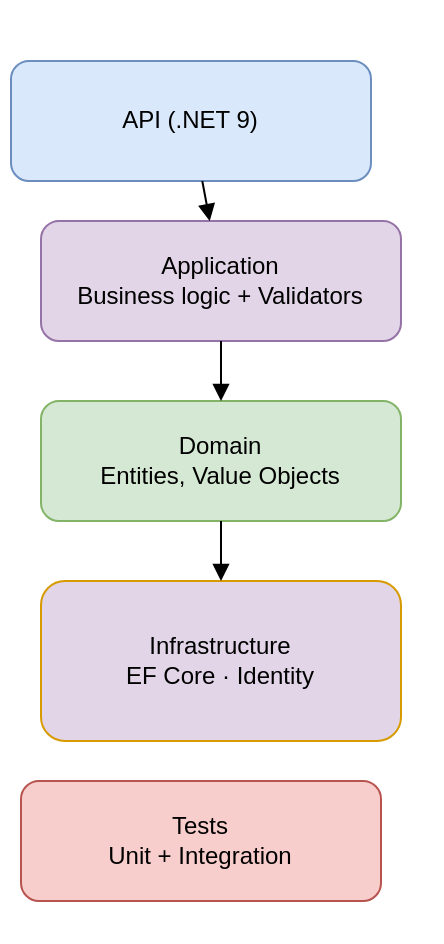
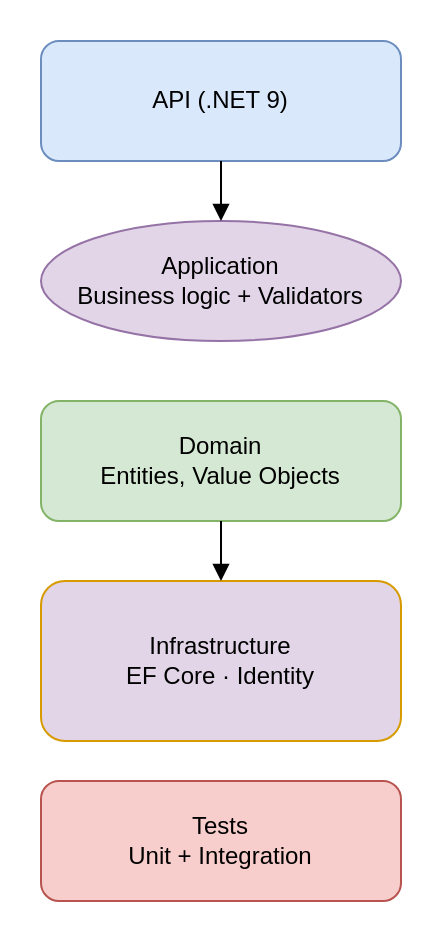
(191, 121) -> (221, 101)
(221, 281) -> (221, 281)
(221, 362) -> none
(201, 841) -> (221, 841)
